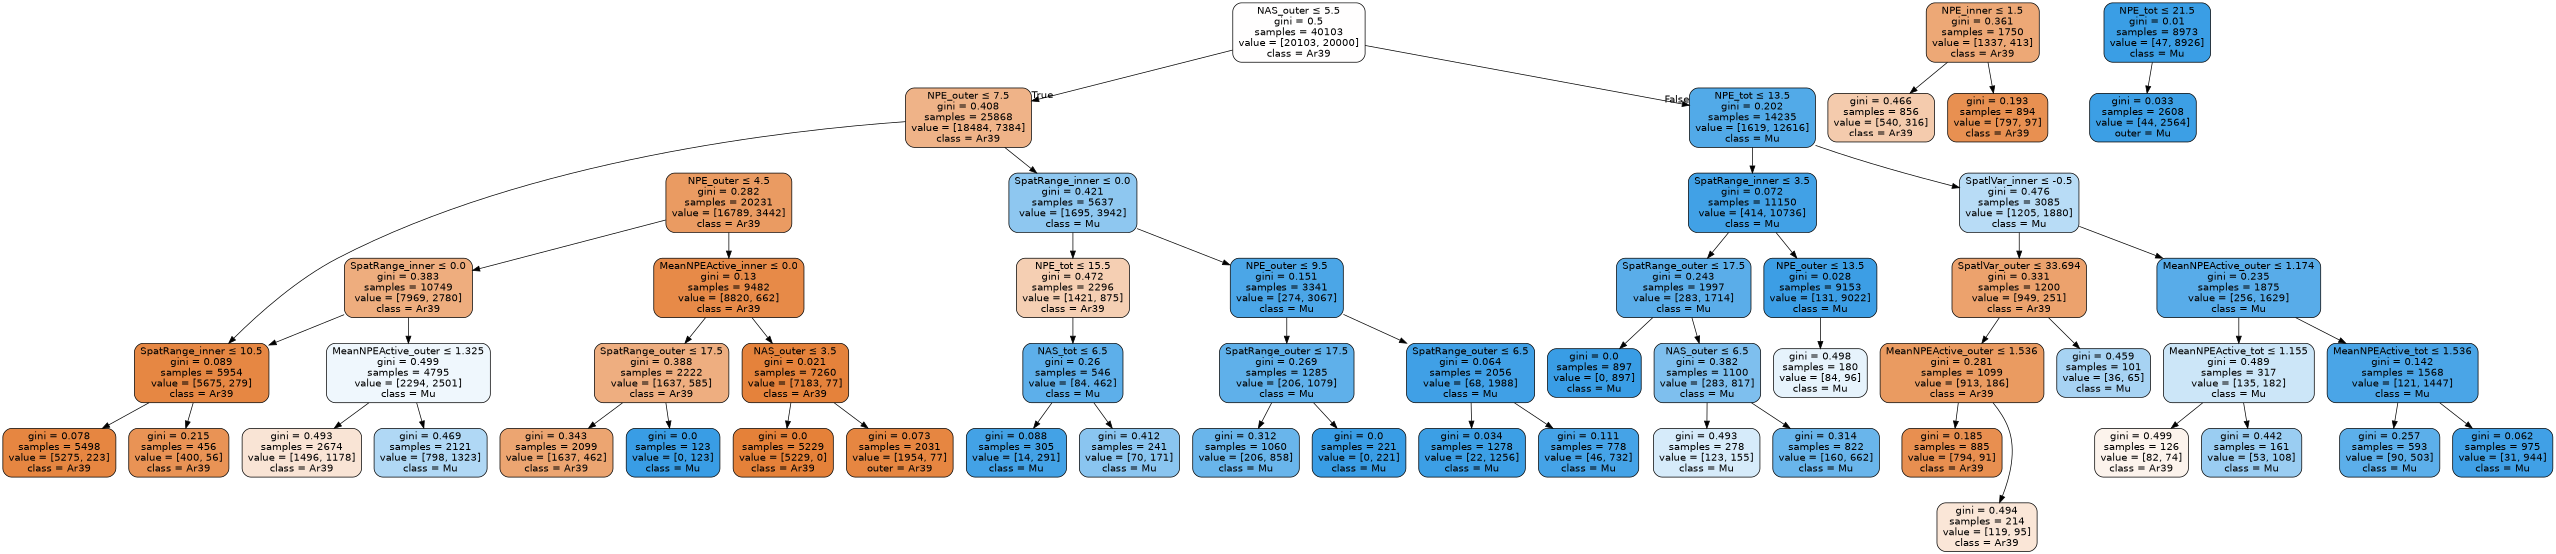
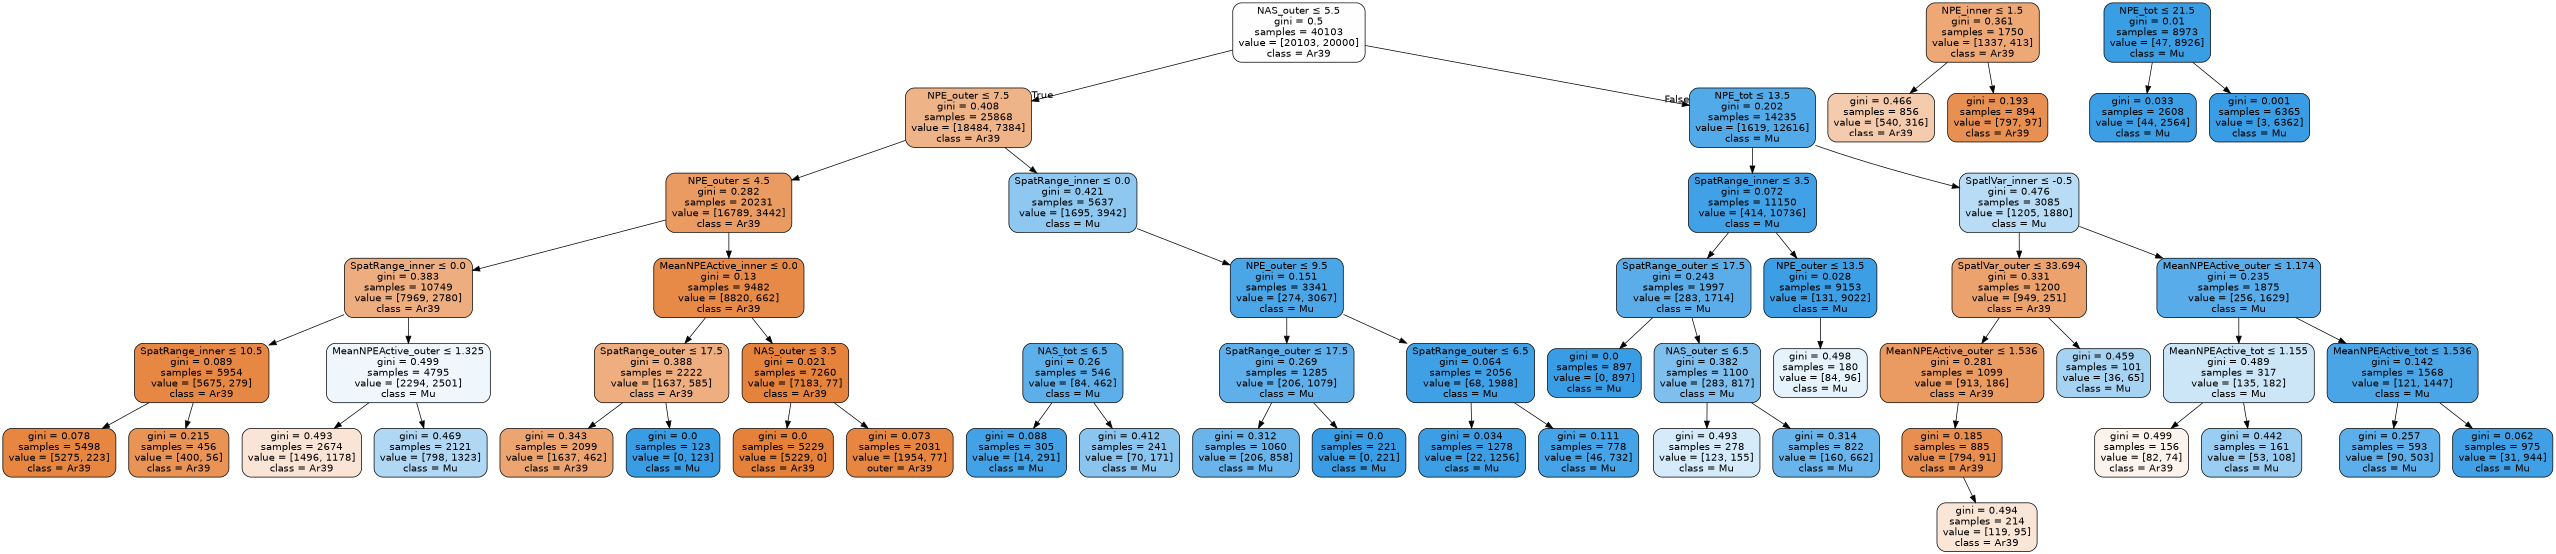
none -> (2260, 118)
(2143, 133) -> (2143, 133)
(551, 179) -> (852, 159)
(1073, 288) -> none
(2142, 447) -> (2142, 447)
(2012, 448) -> (1968, 487)
